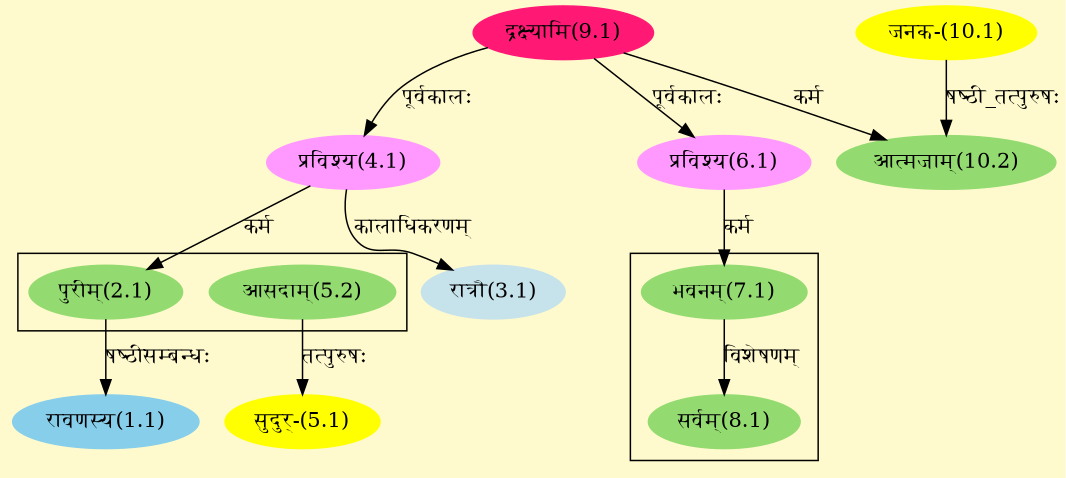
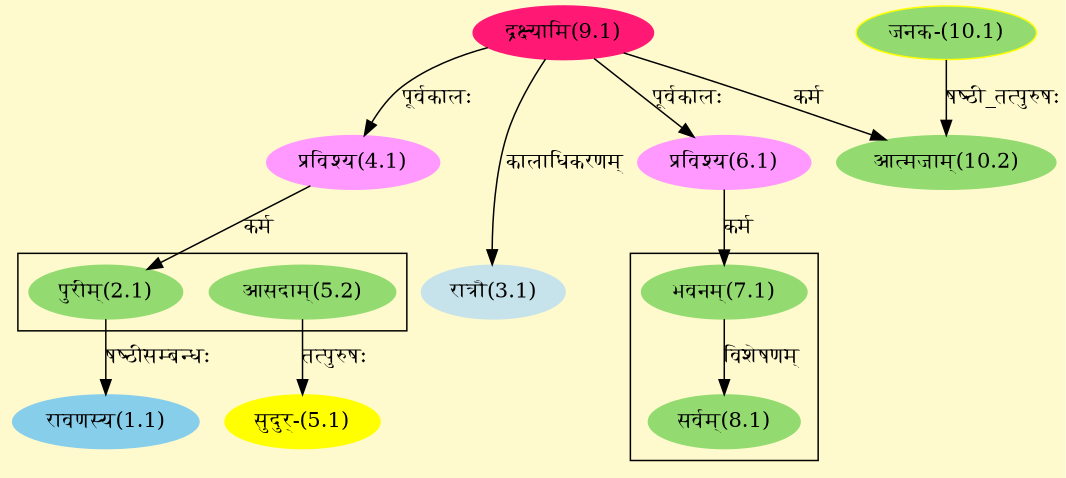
(946, 33) -> (946, 33)
(358, 242) -> (503, 150)
